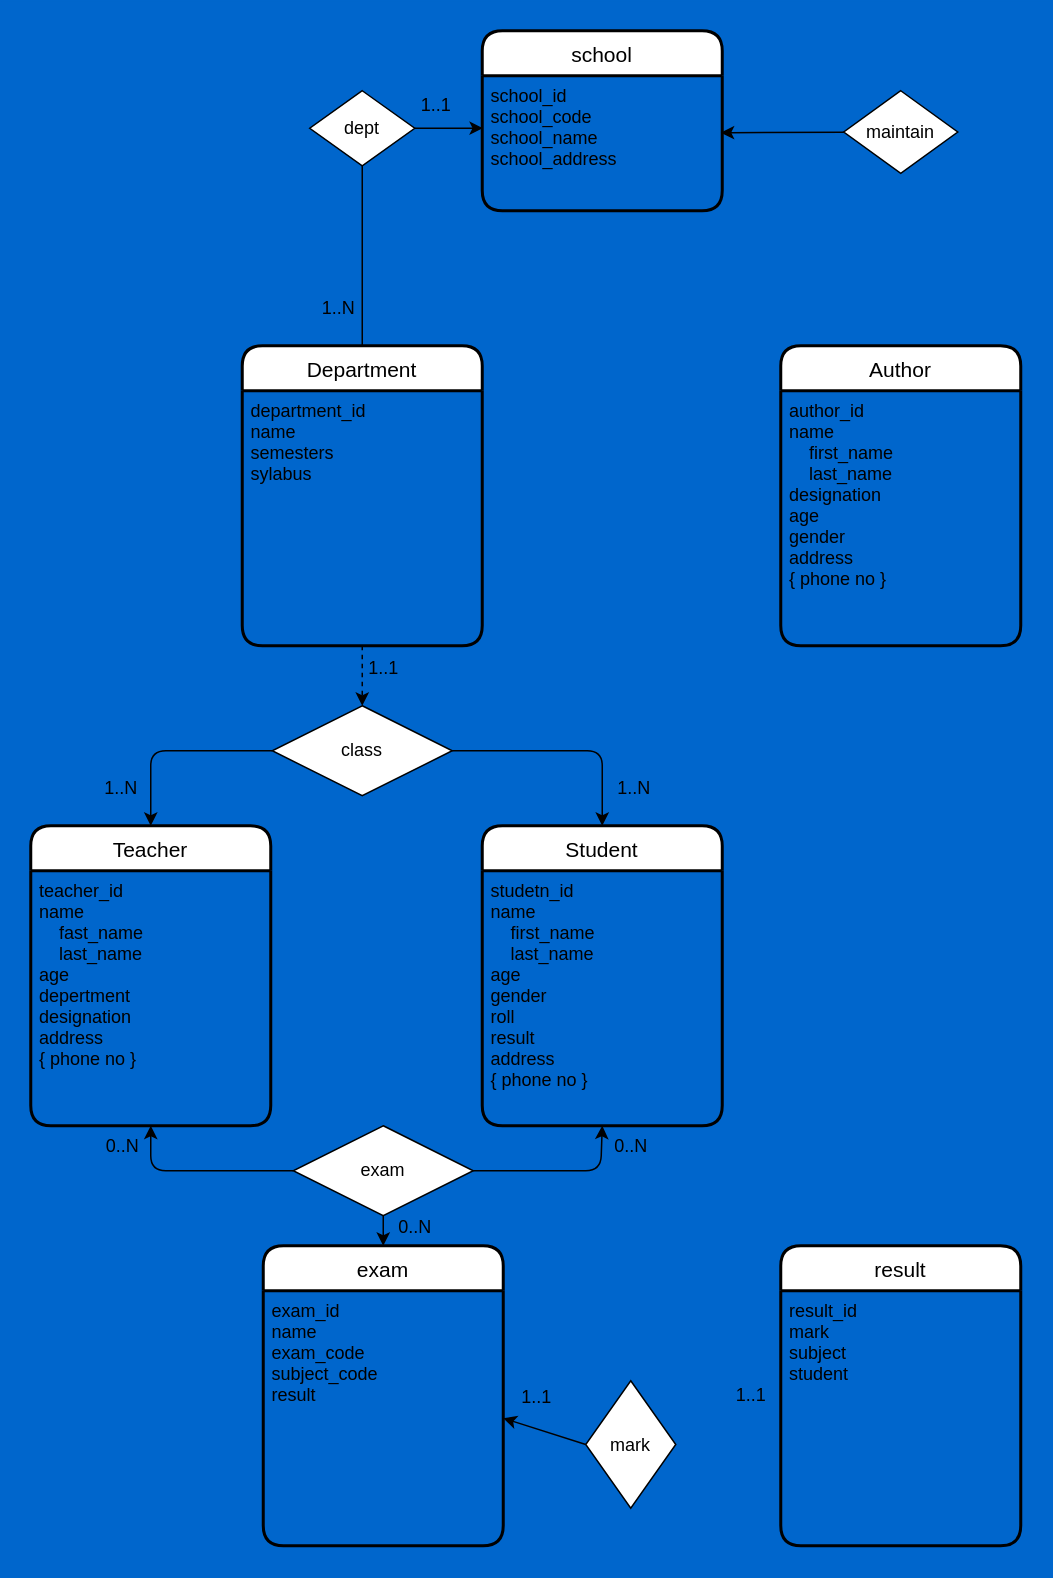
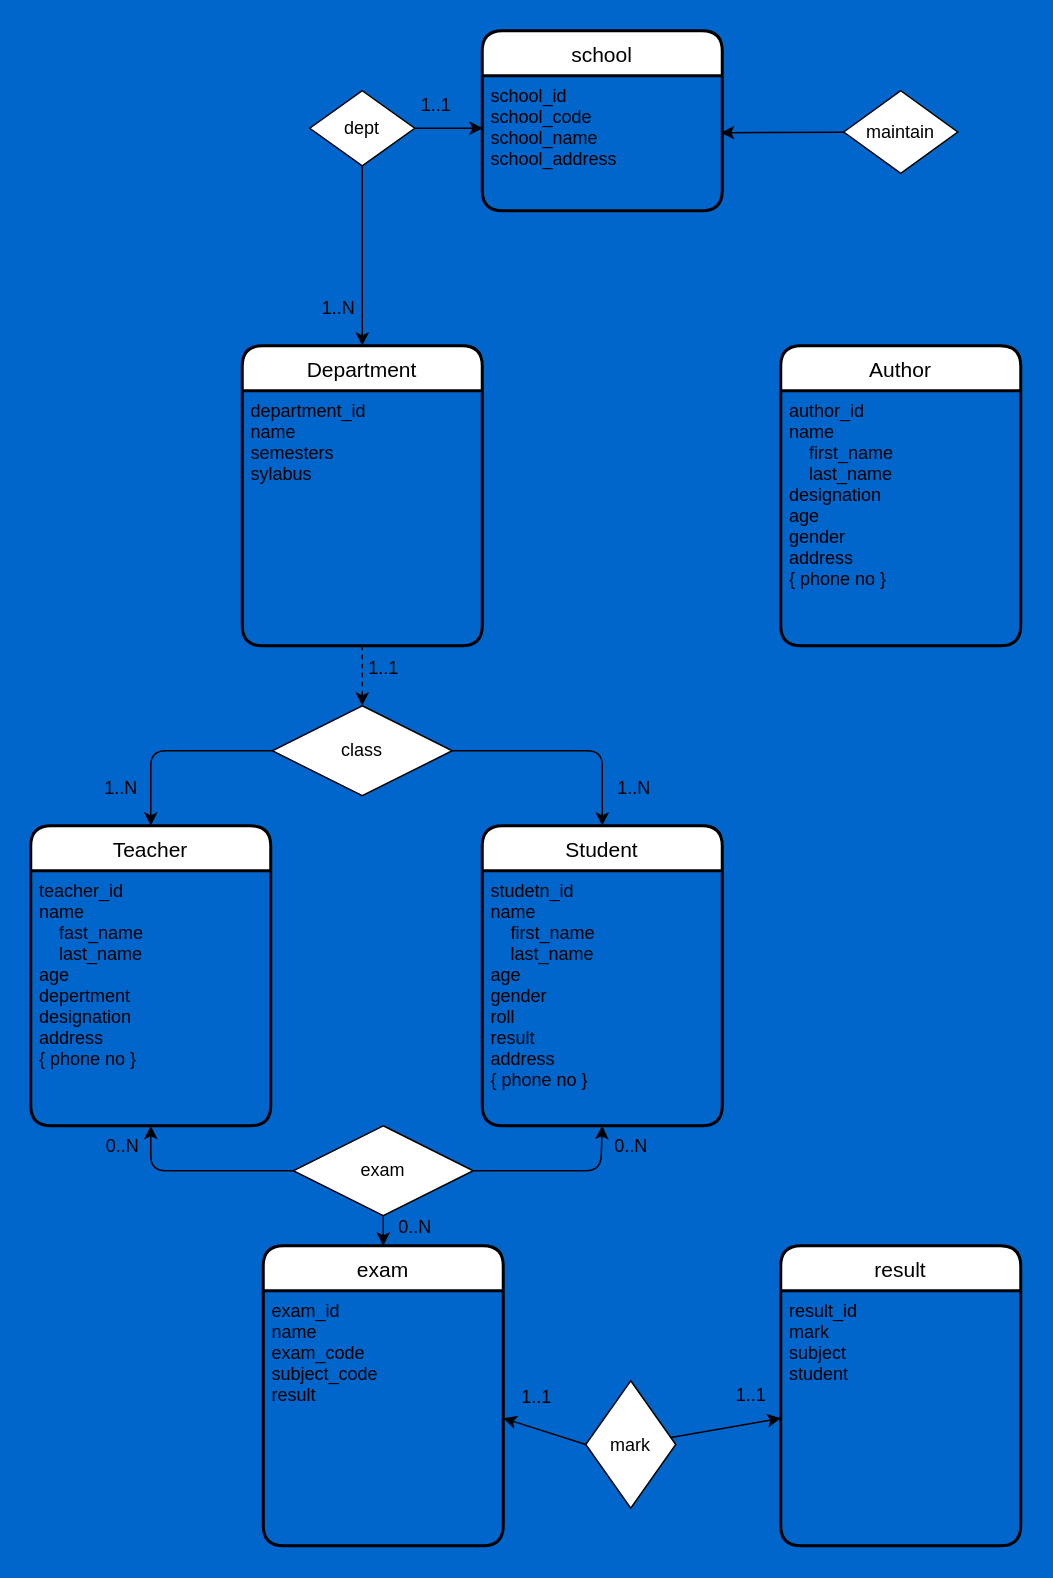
(362, 338) -> (362, 334)
none -> (721, 1429)
